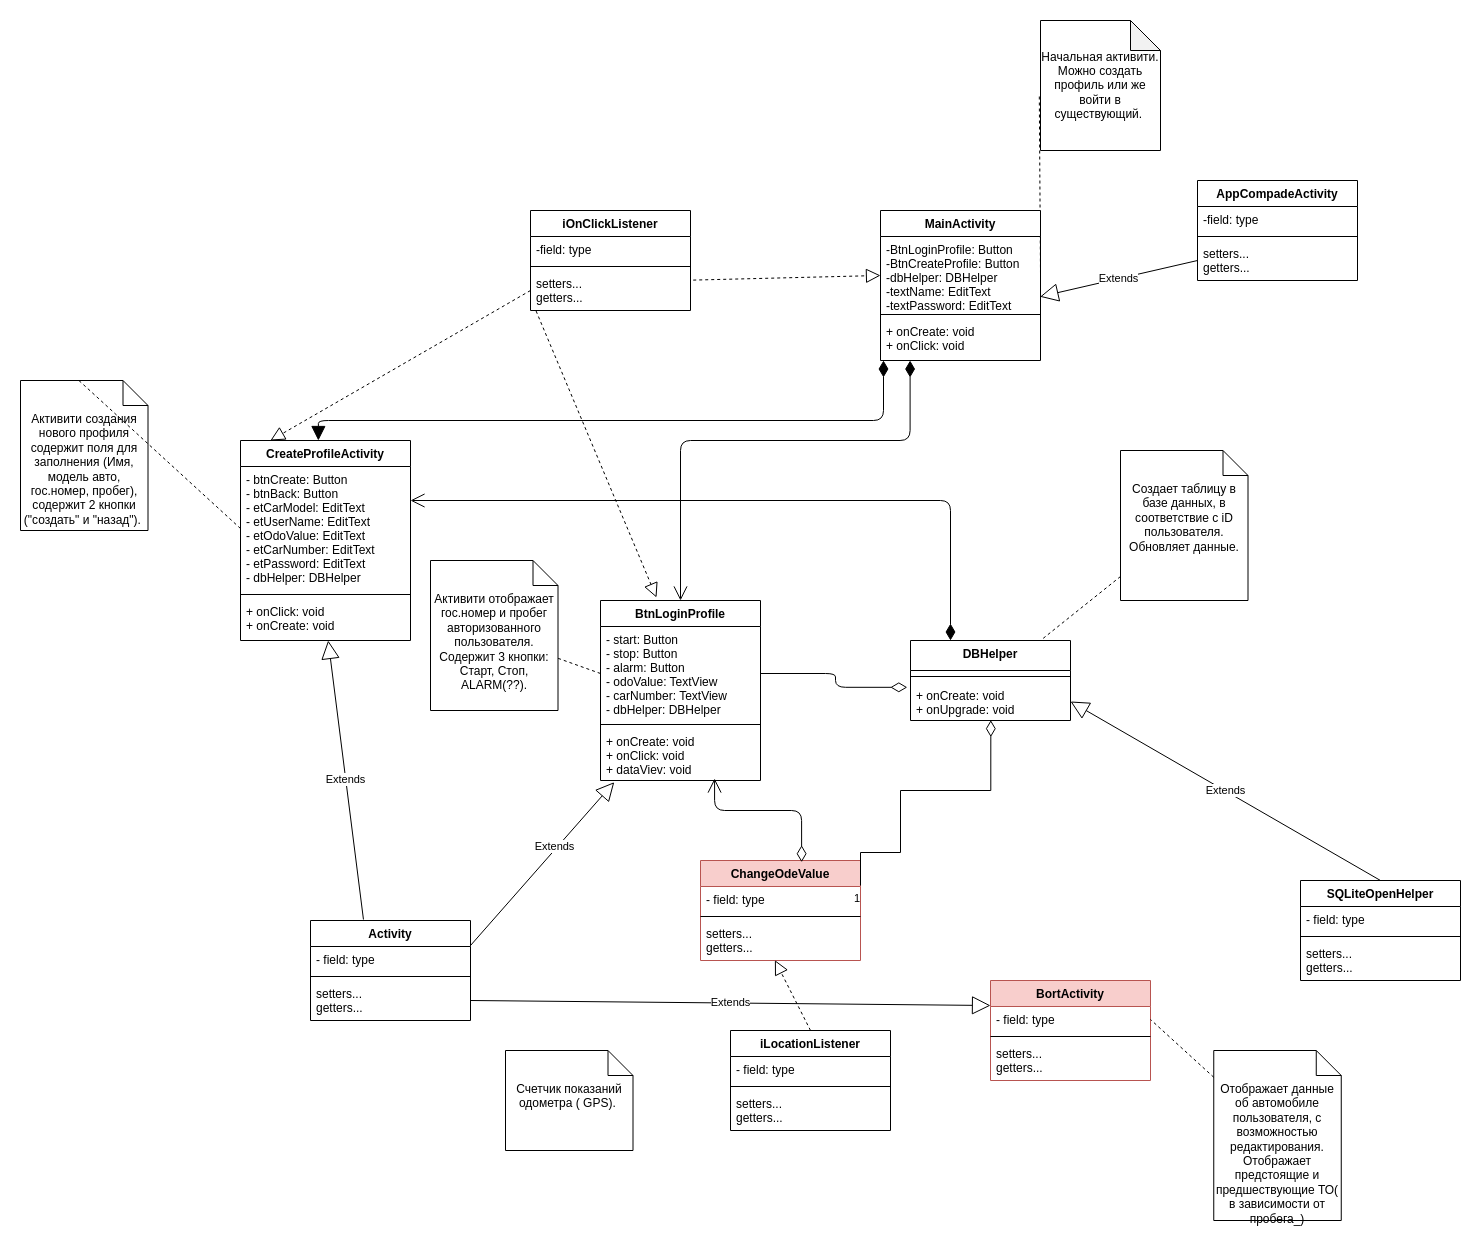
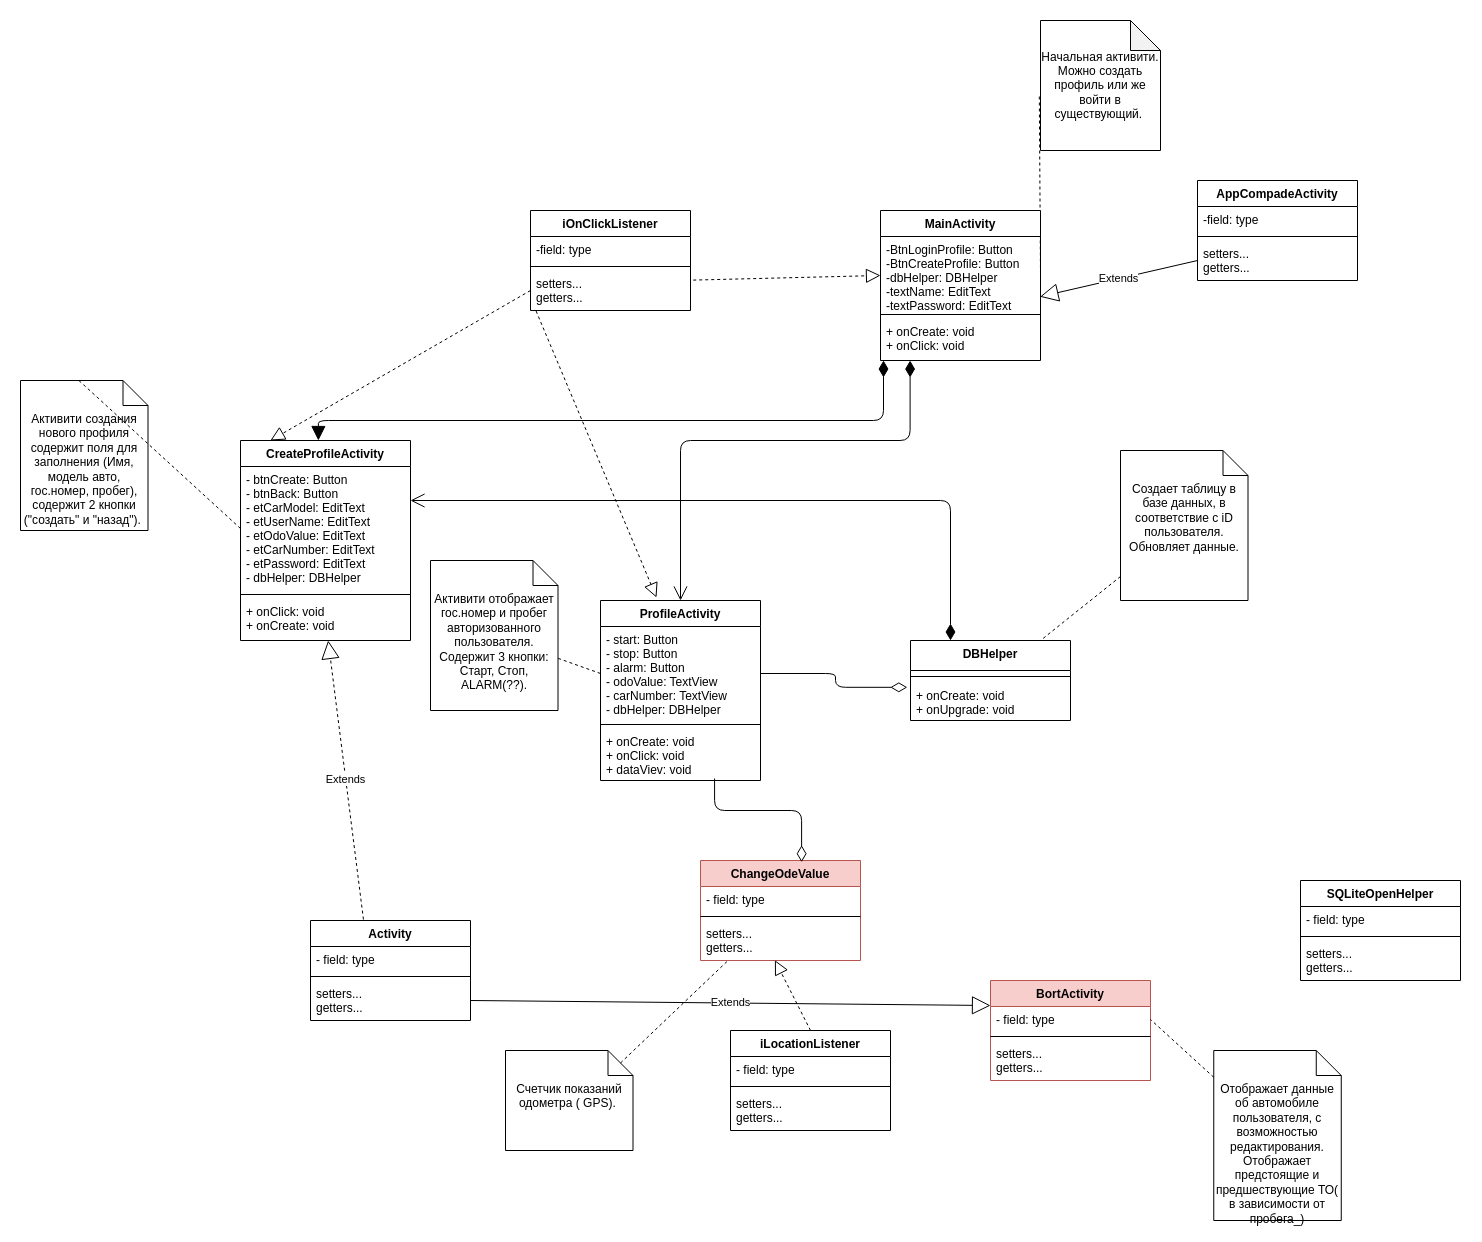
(680, 614) -> (680, 614)
(715, 785) -> (715, 785)
(906, 791) -> none
(1234, 796) -> none
(355, 852) -> (355, 852)
(537, 870) -> none
none -> (674, 1012)
